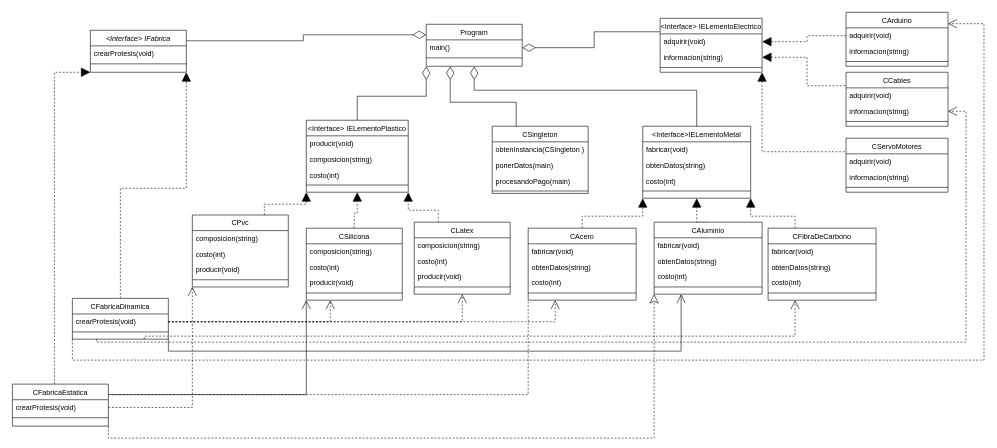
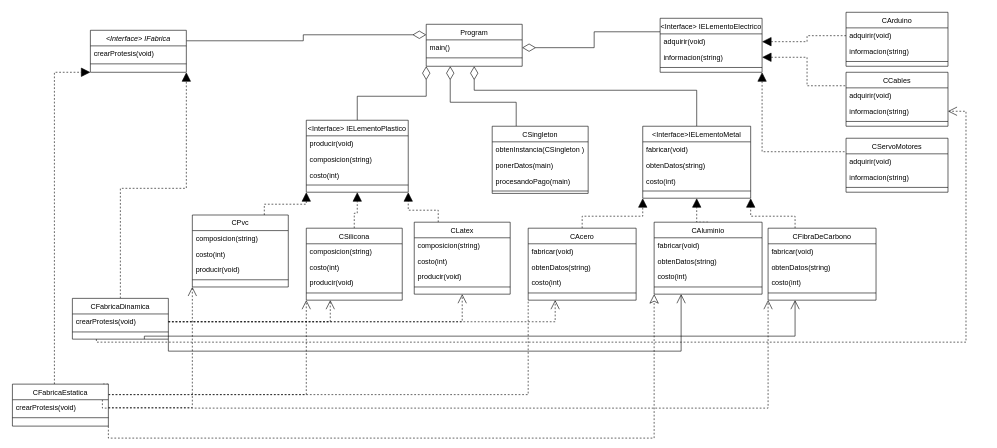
(486, 336) -> (486, 336)
(306, 347) -> (306, 347)
(520, 360) -> none
none -> (533, 408)
